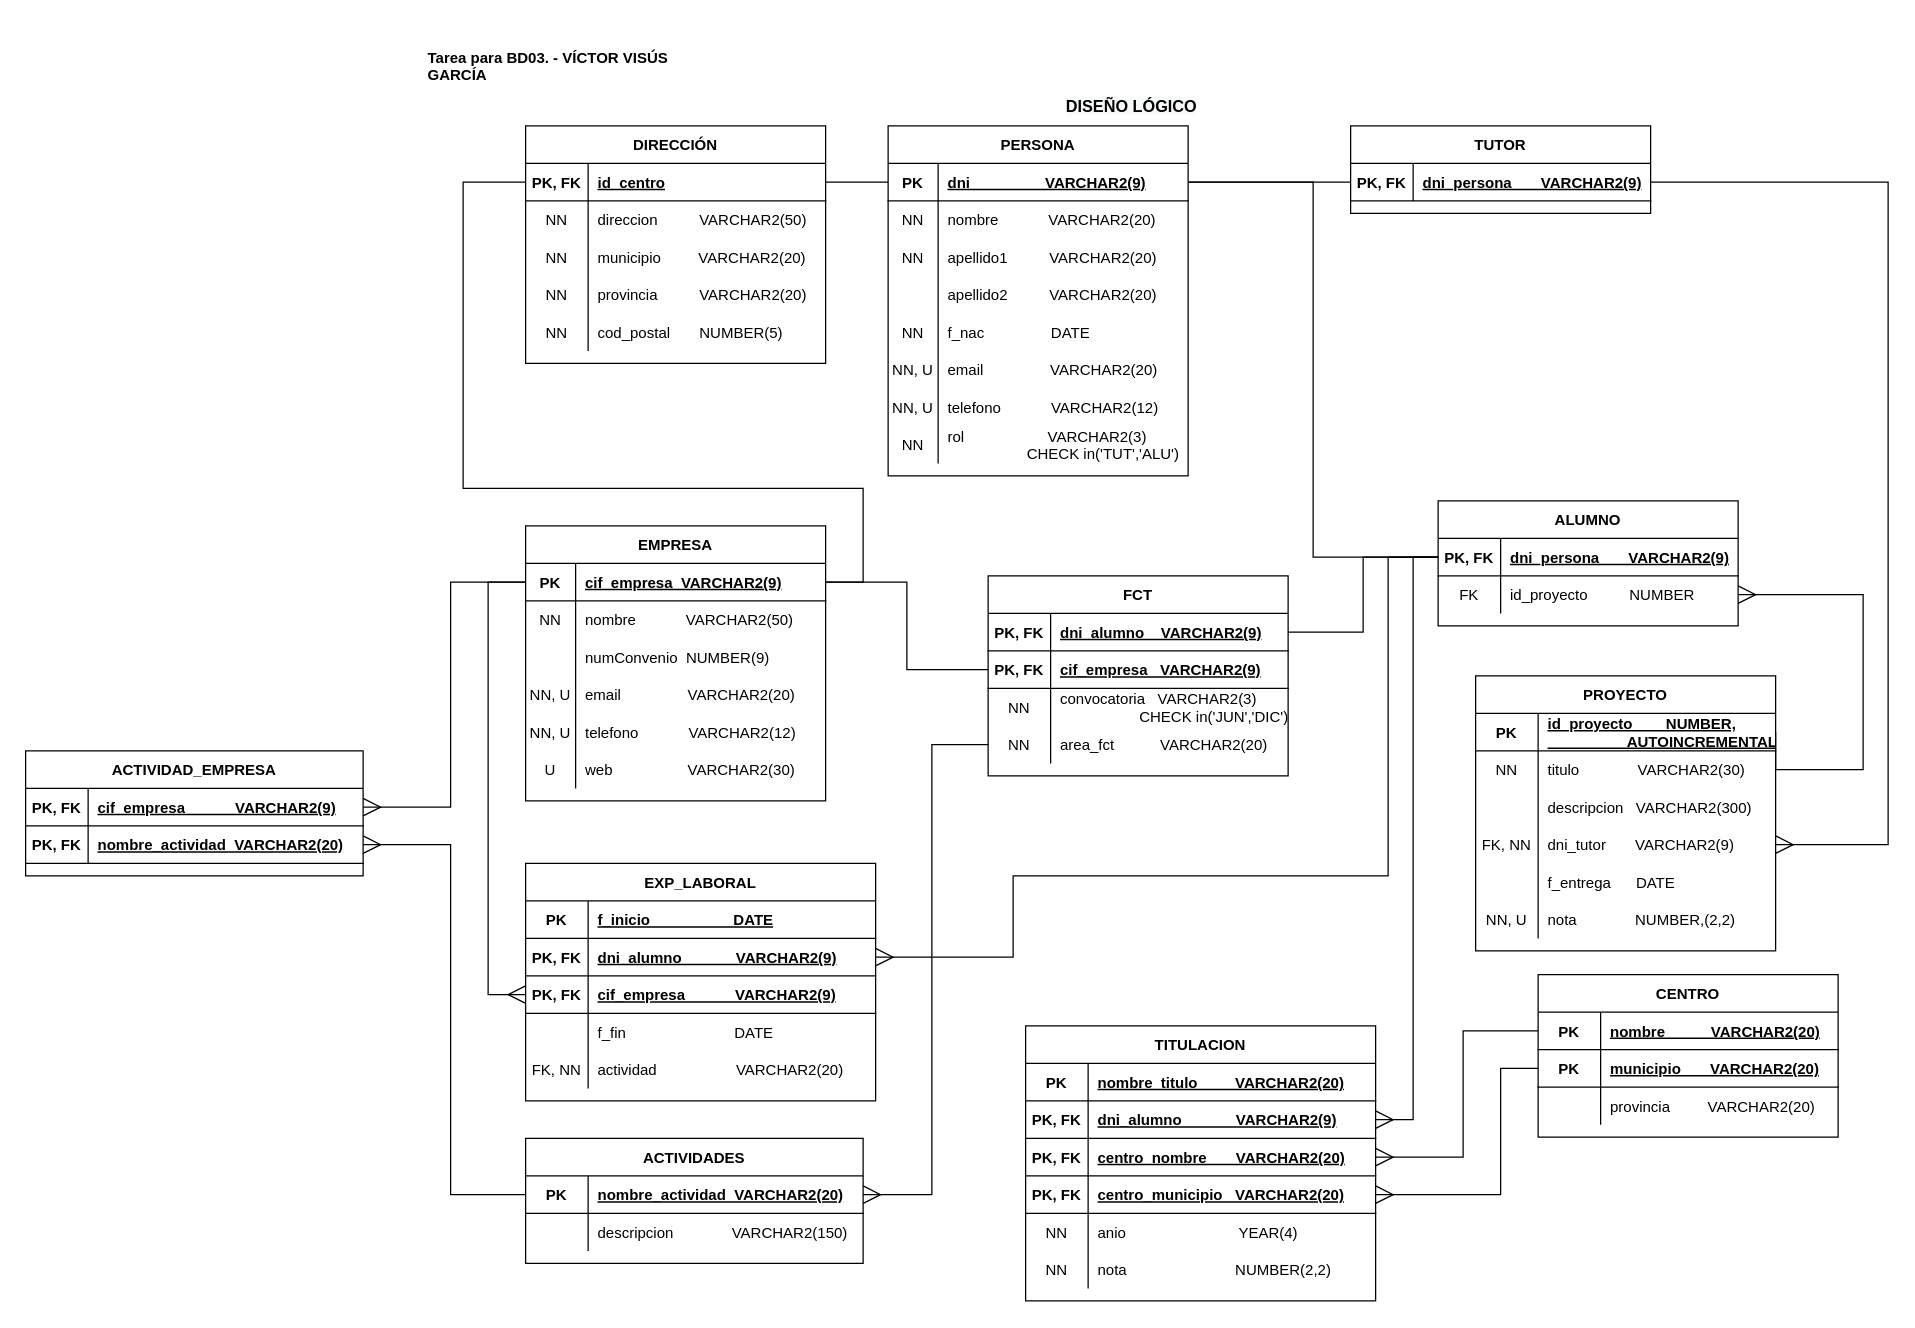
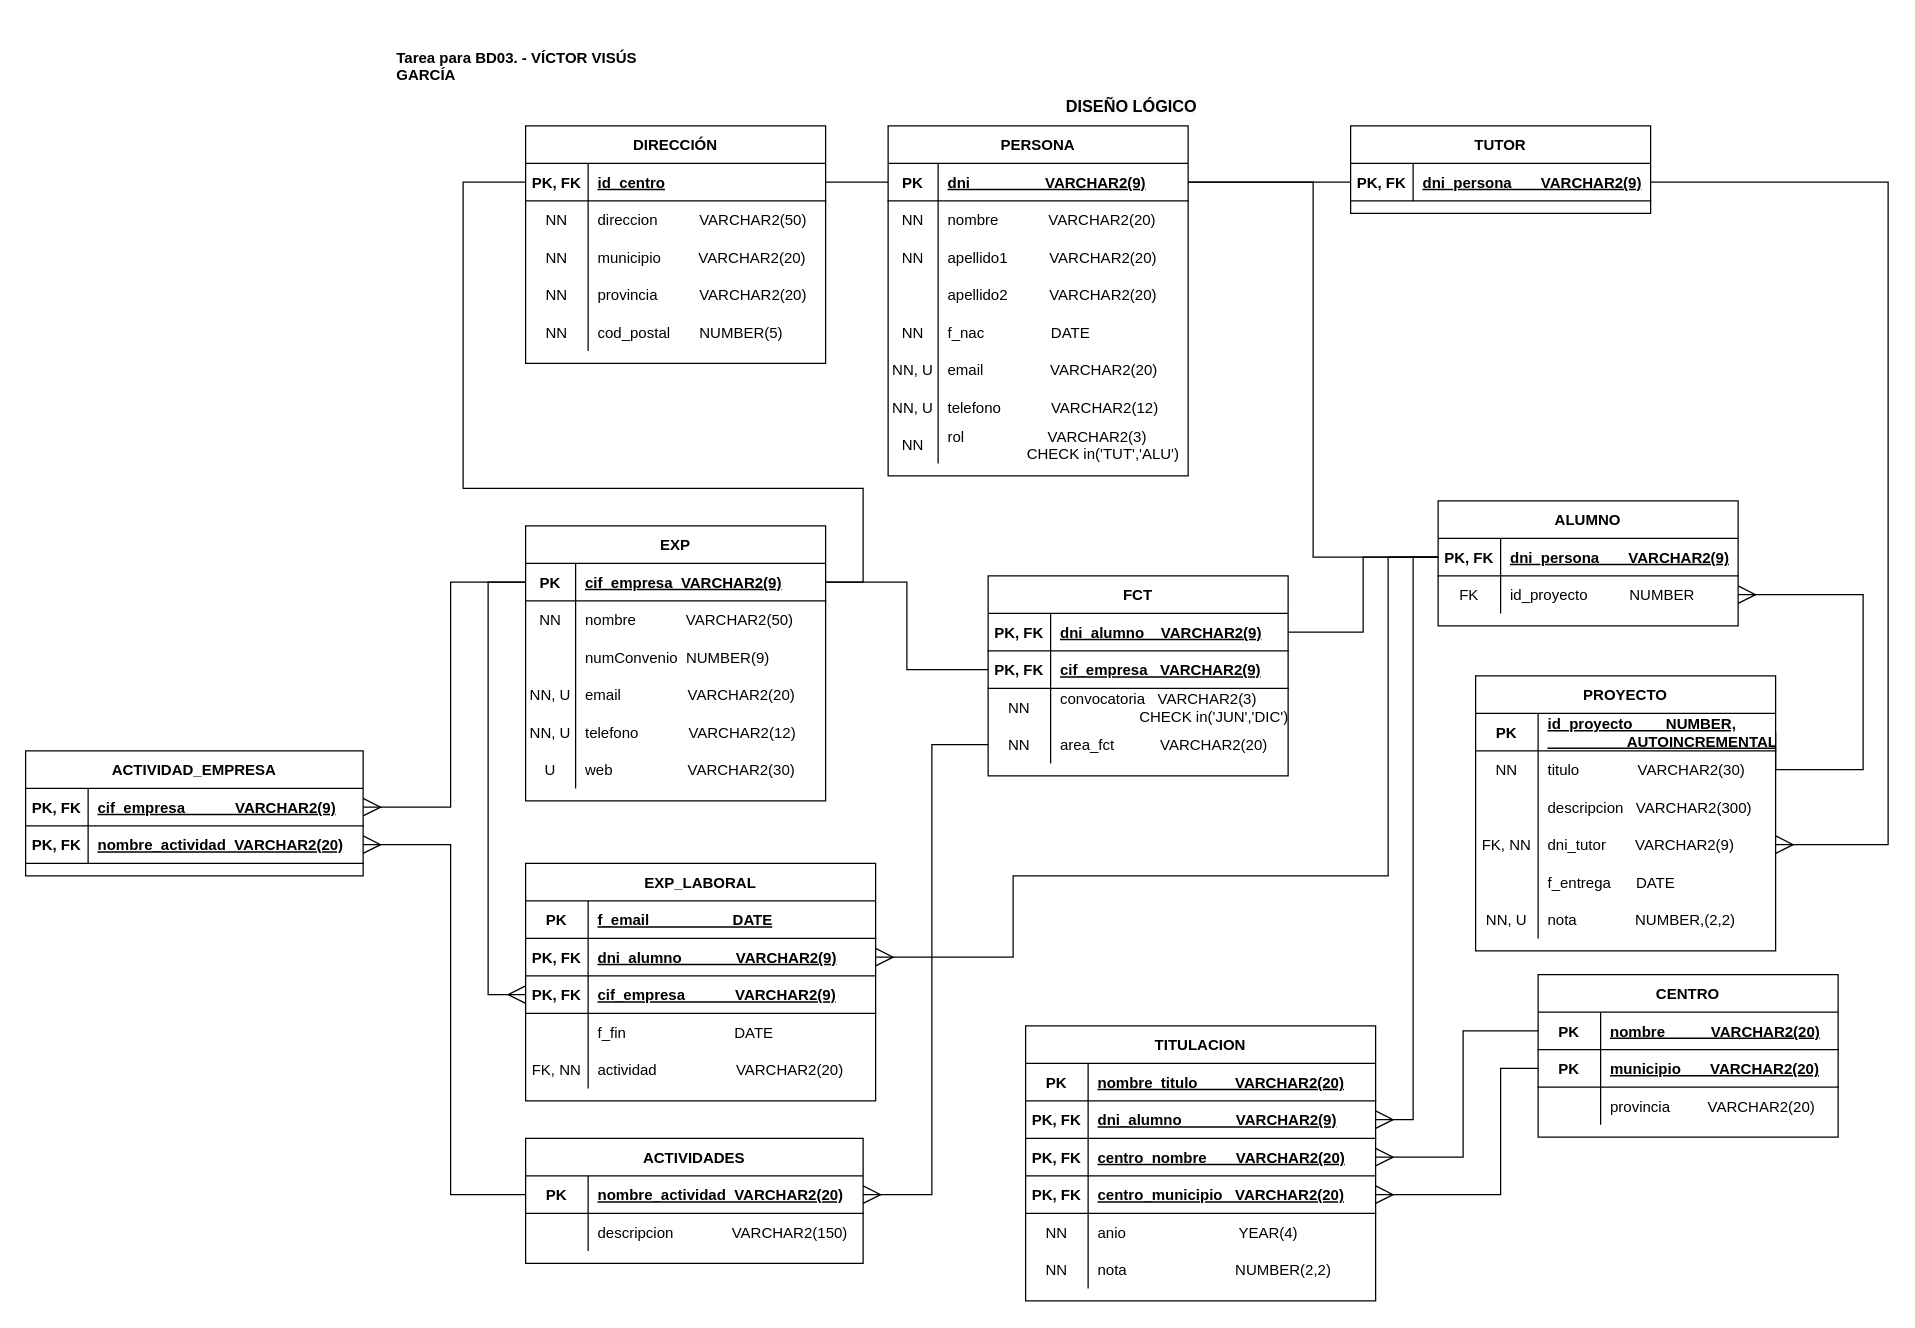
(557, 69) -> (526, 69)
(675, 545) -> (675, 545)
(726, 920) -> (724, 920)
